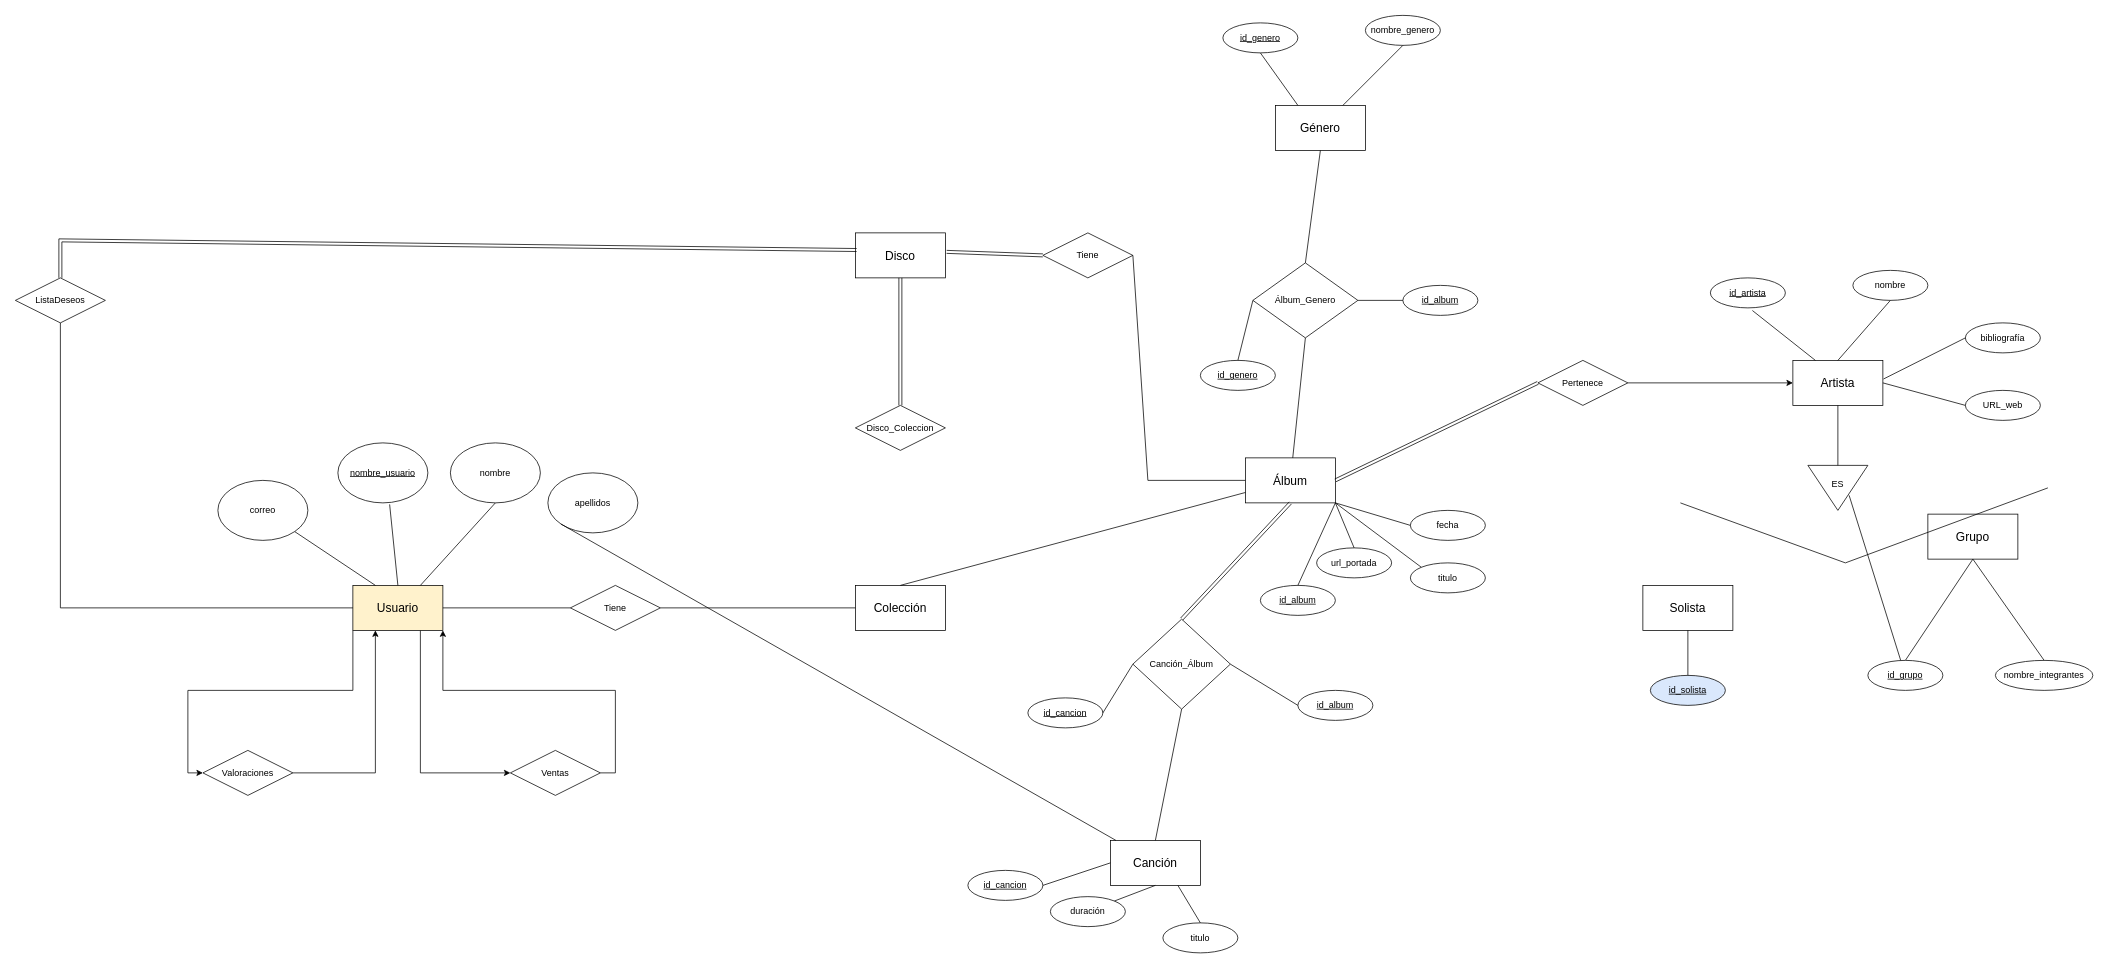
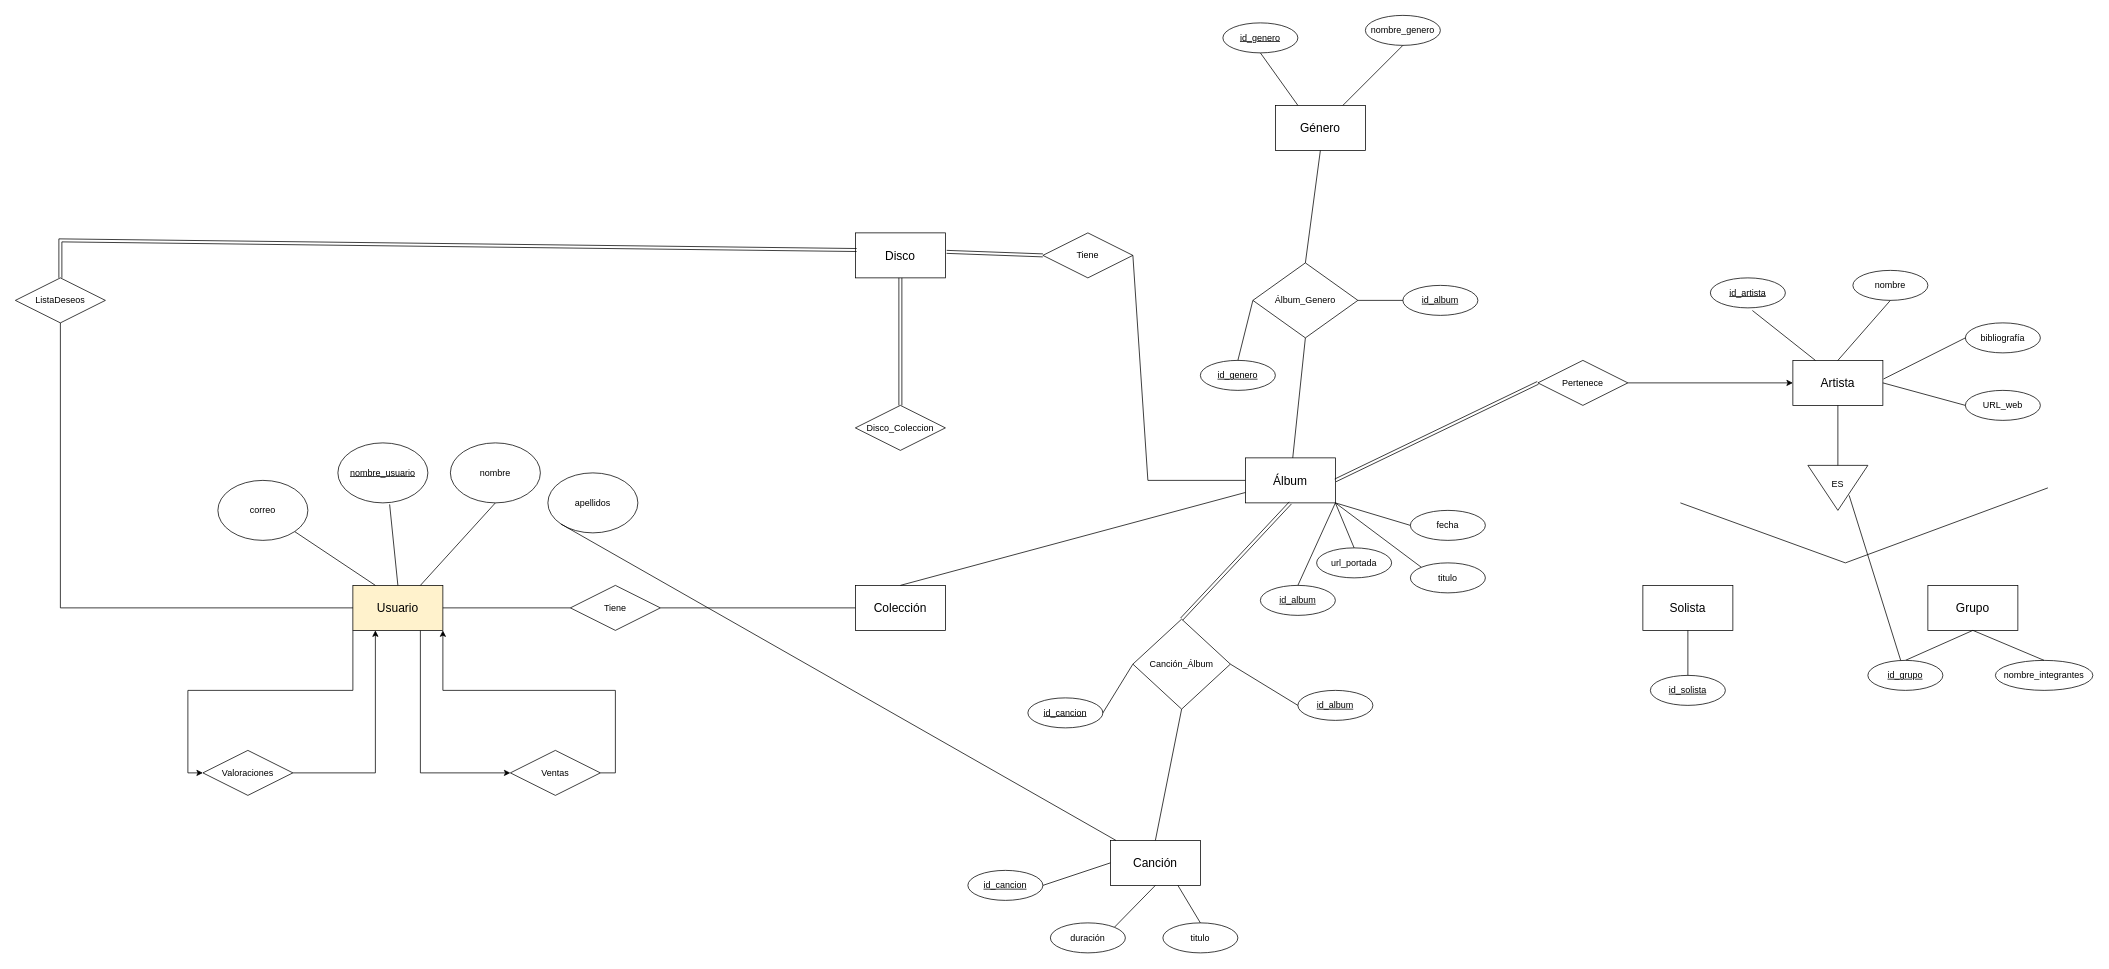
(1973, 537) -> (1973, 608)
(1688, 690) -> (1688, 690)
(1088, 912) -> (1088, 938)
